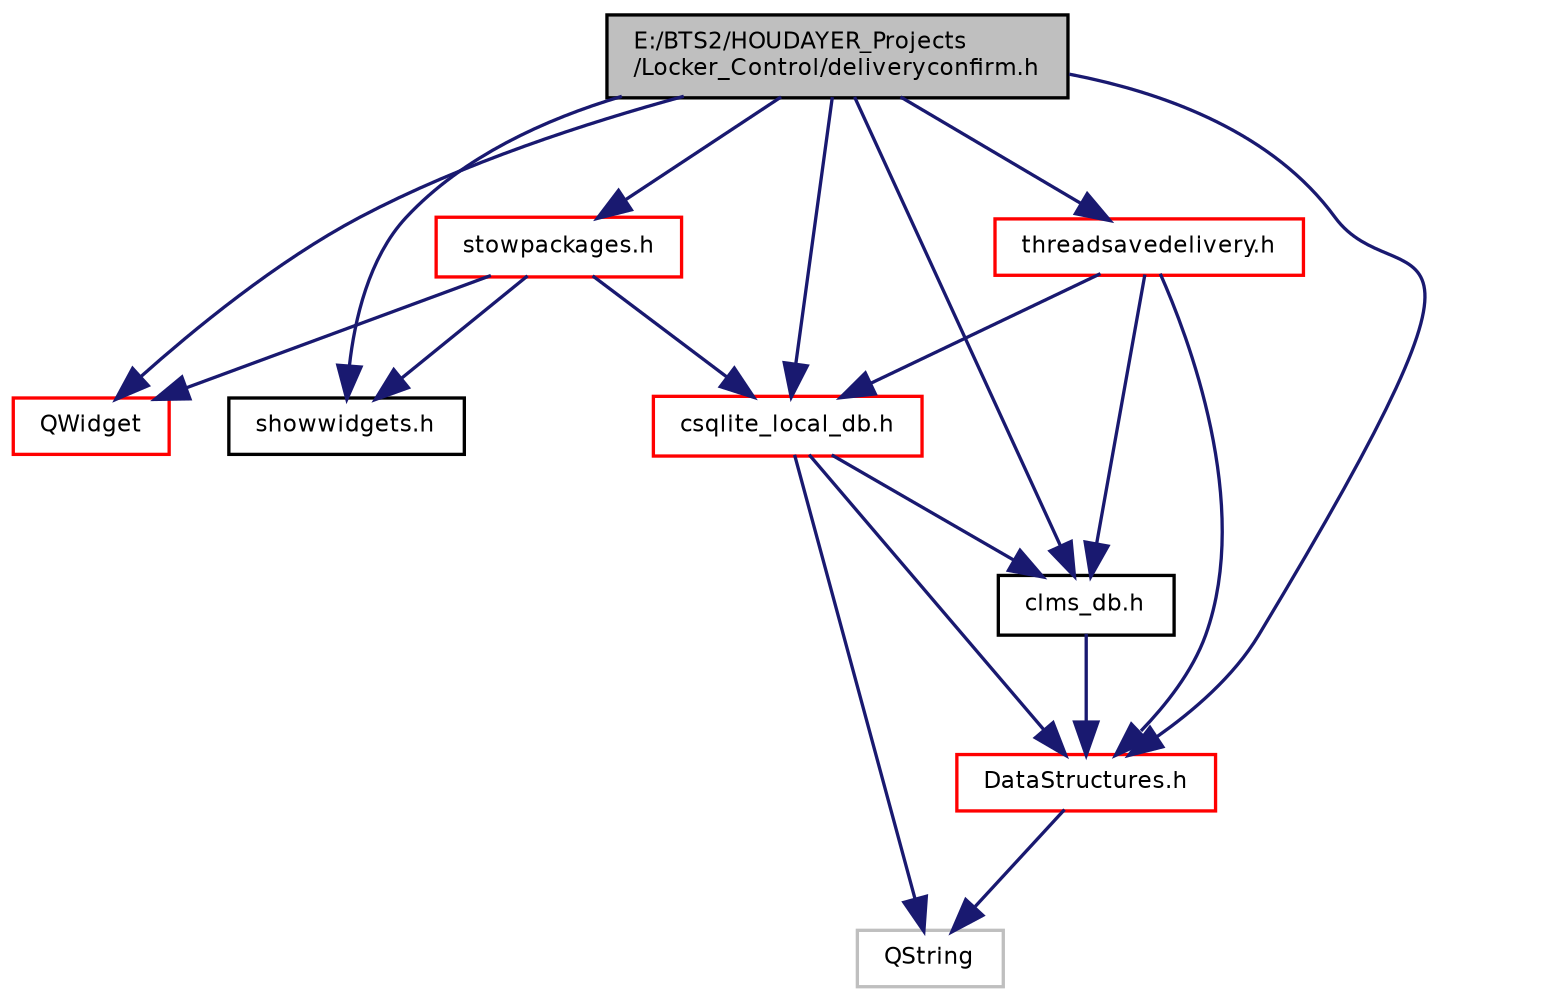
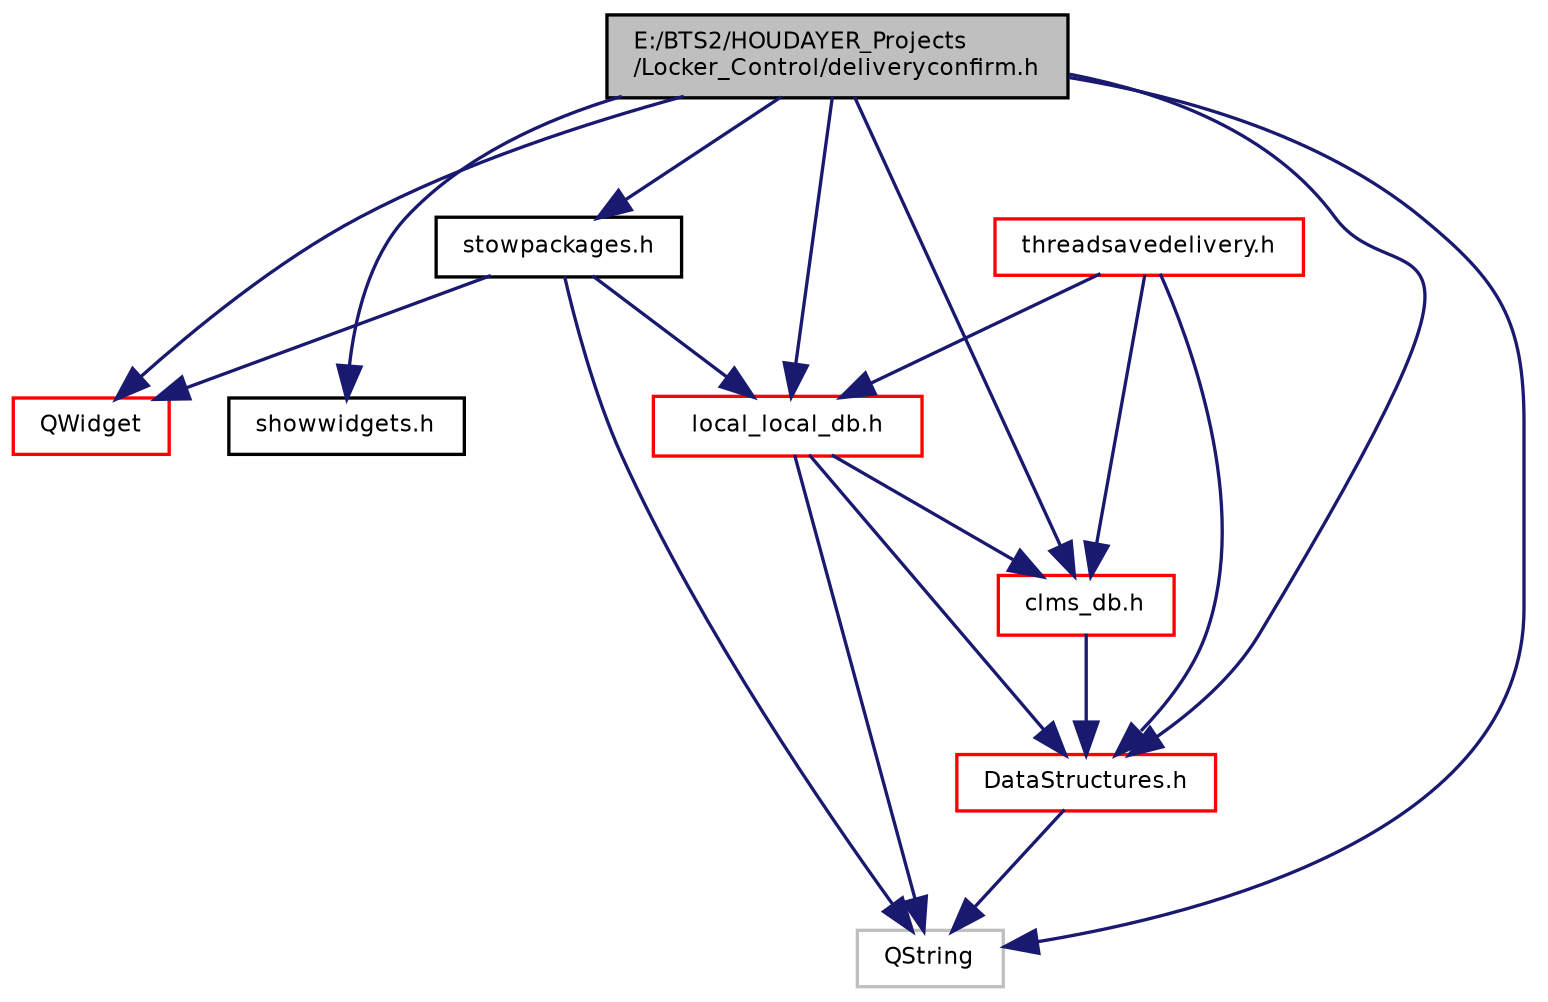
(991, 150) -> (1524, 522)
(559, 247) -> (559, 247)
(465, 327) -> (699, 605)
(788, 426) -> (788, 426)
(1086, 605) -> (1086, 605)
